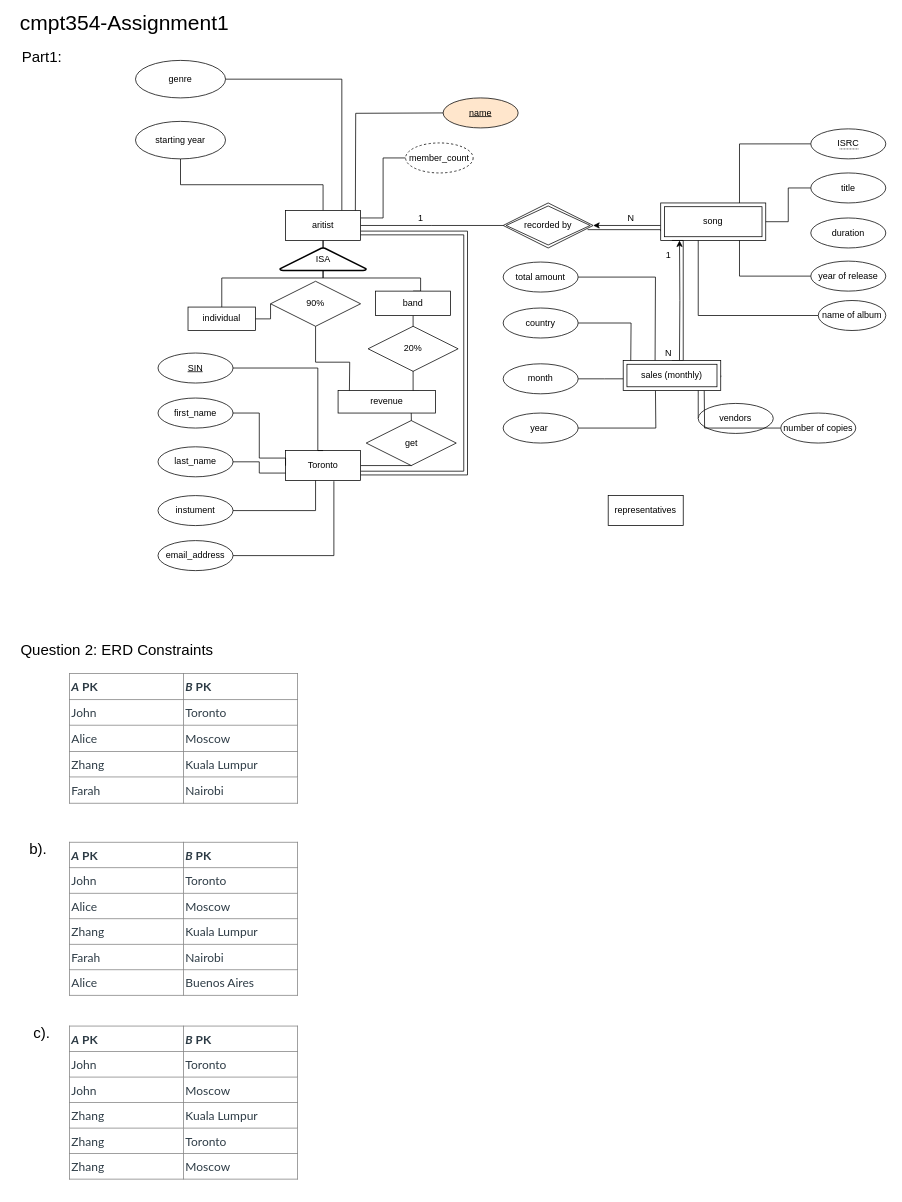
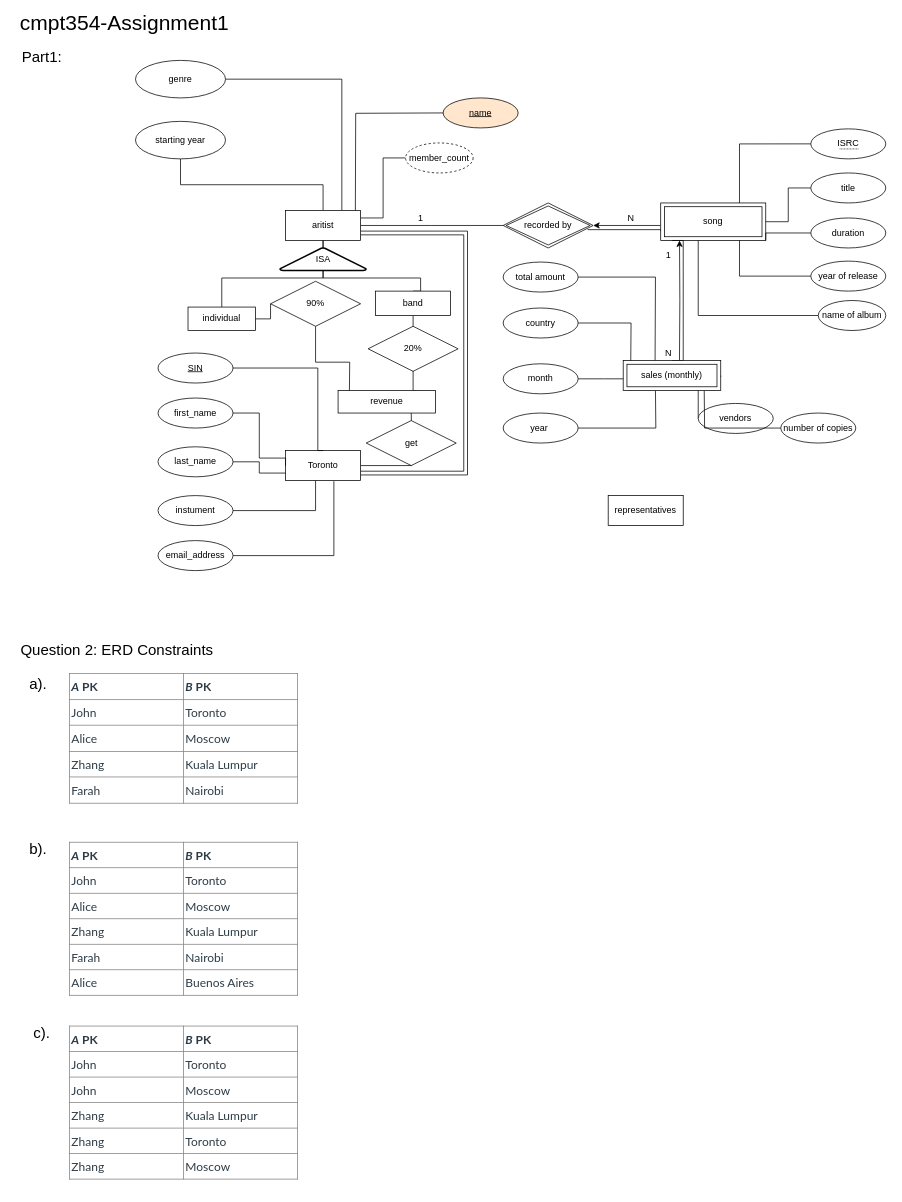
none -> (784, 233)
none -> (38, 683)
